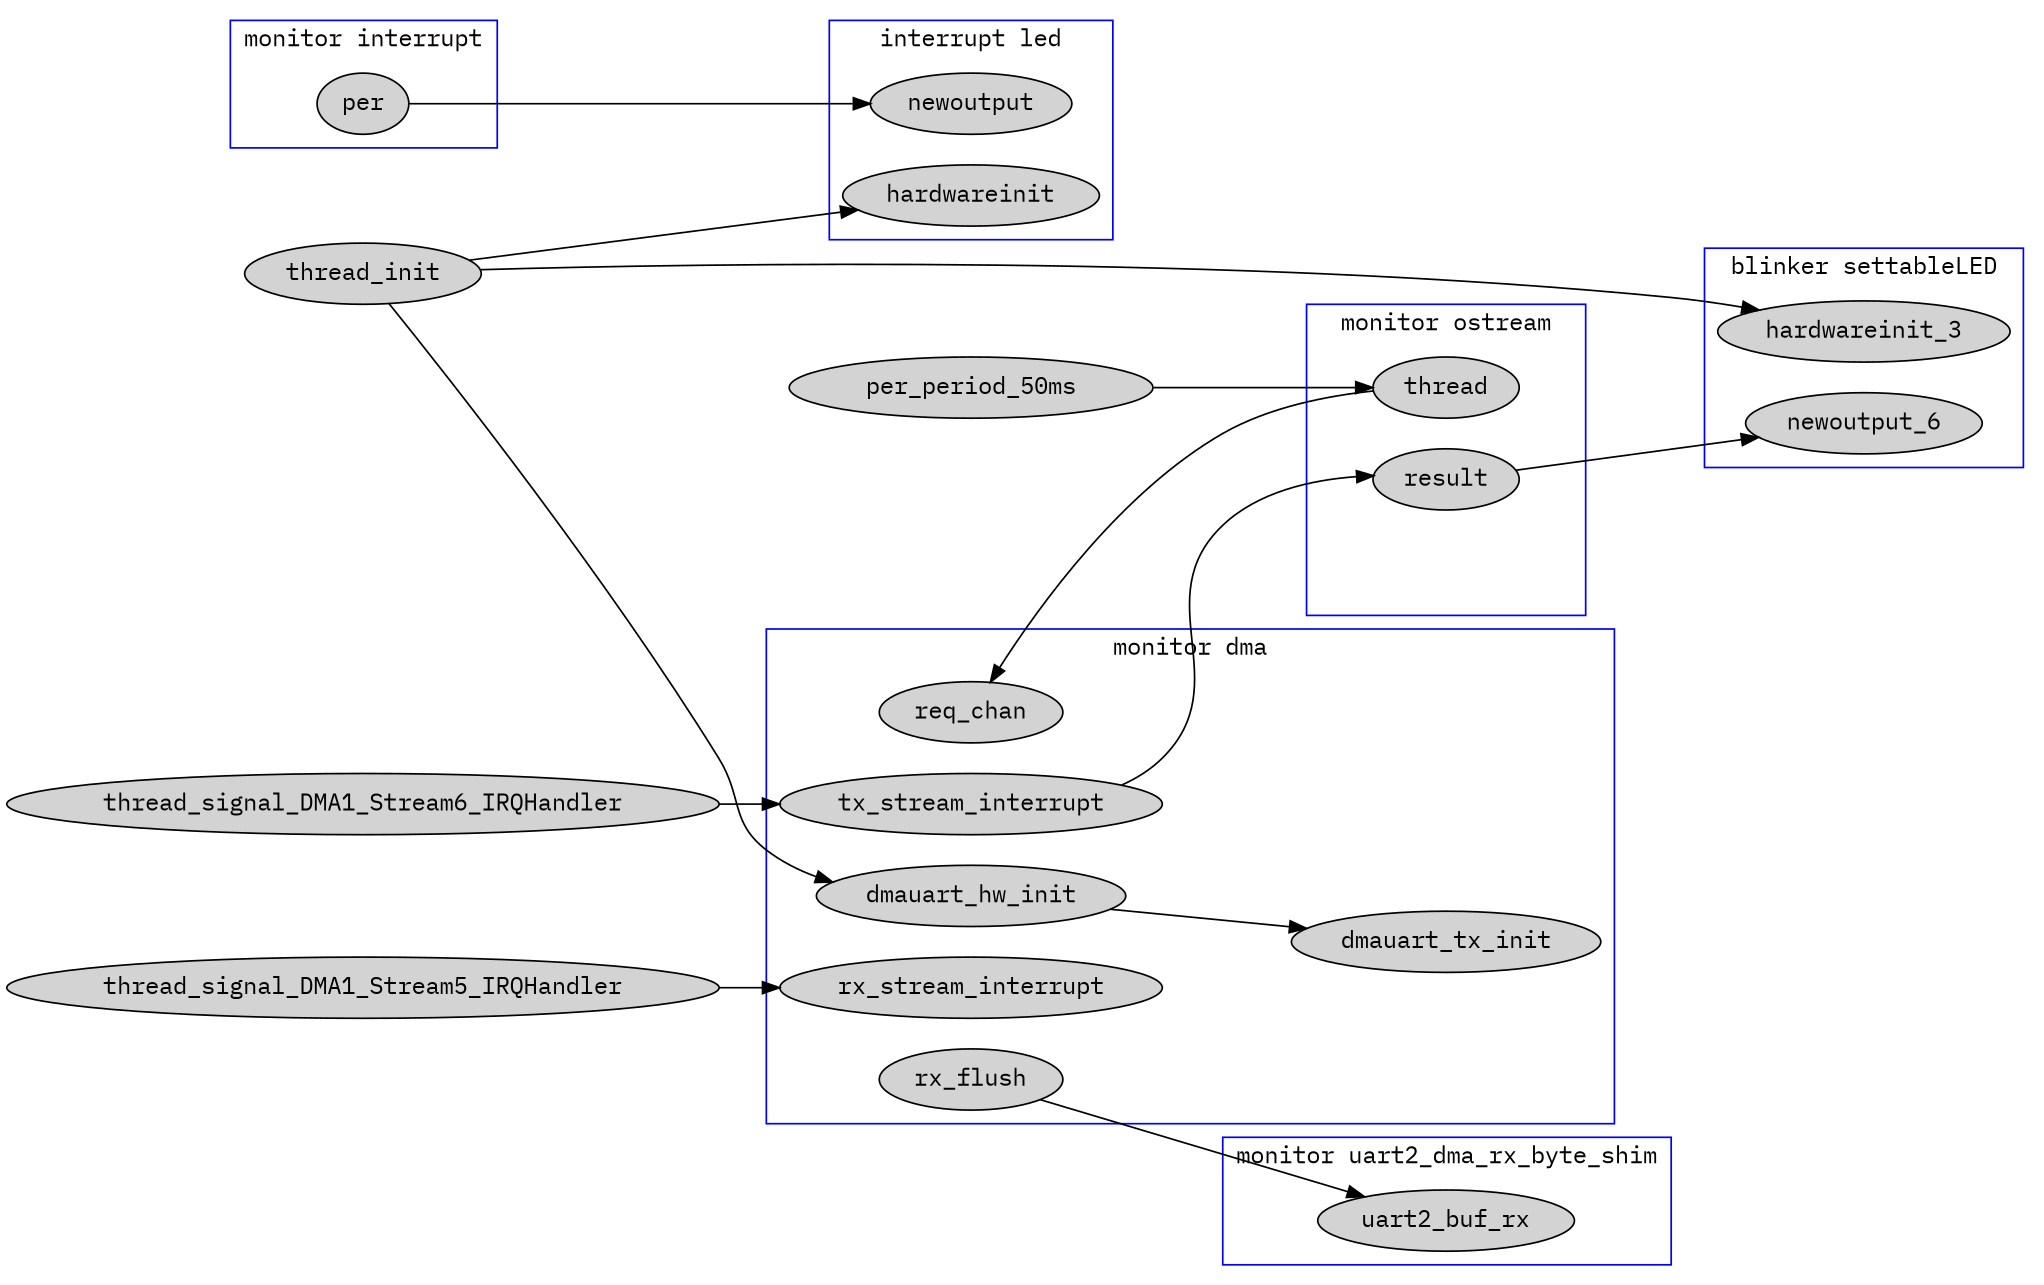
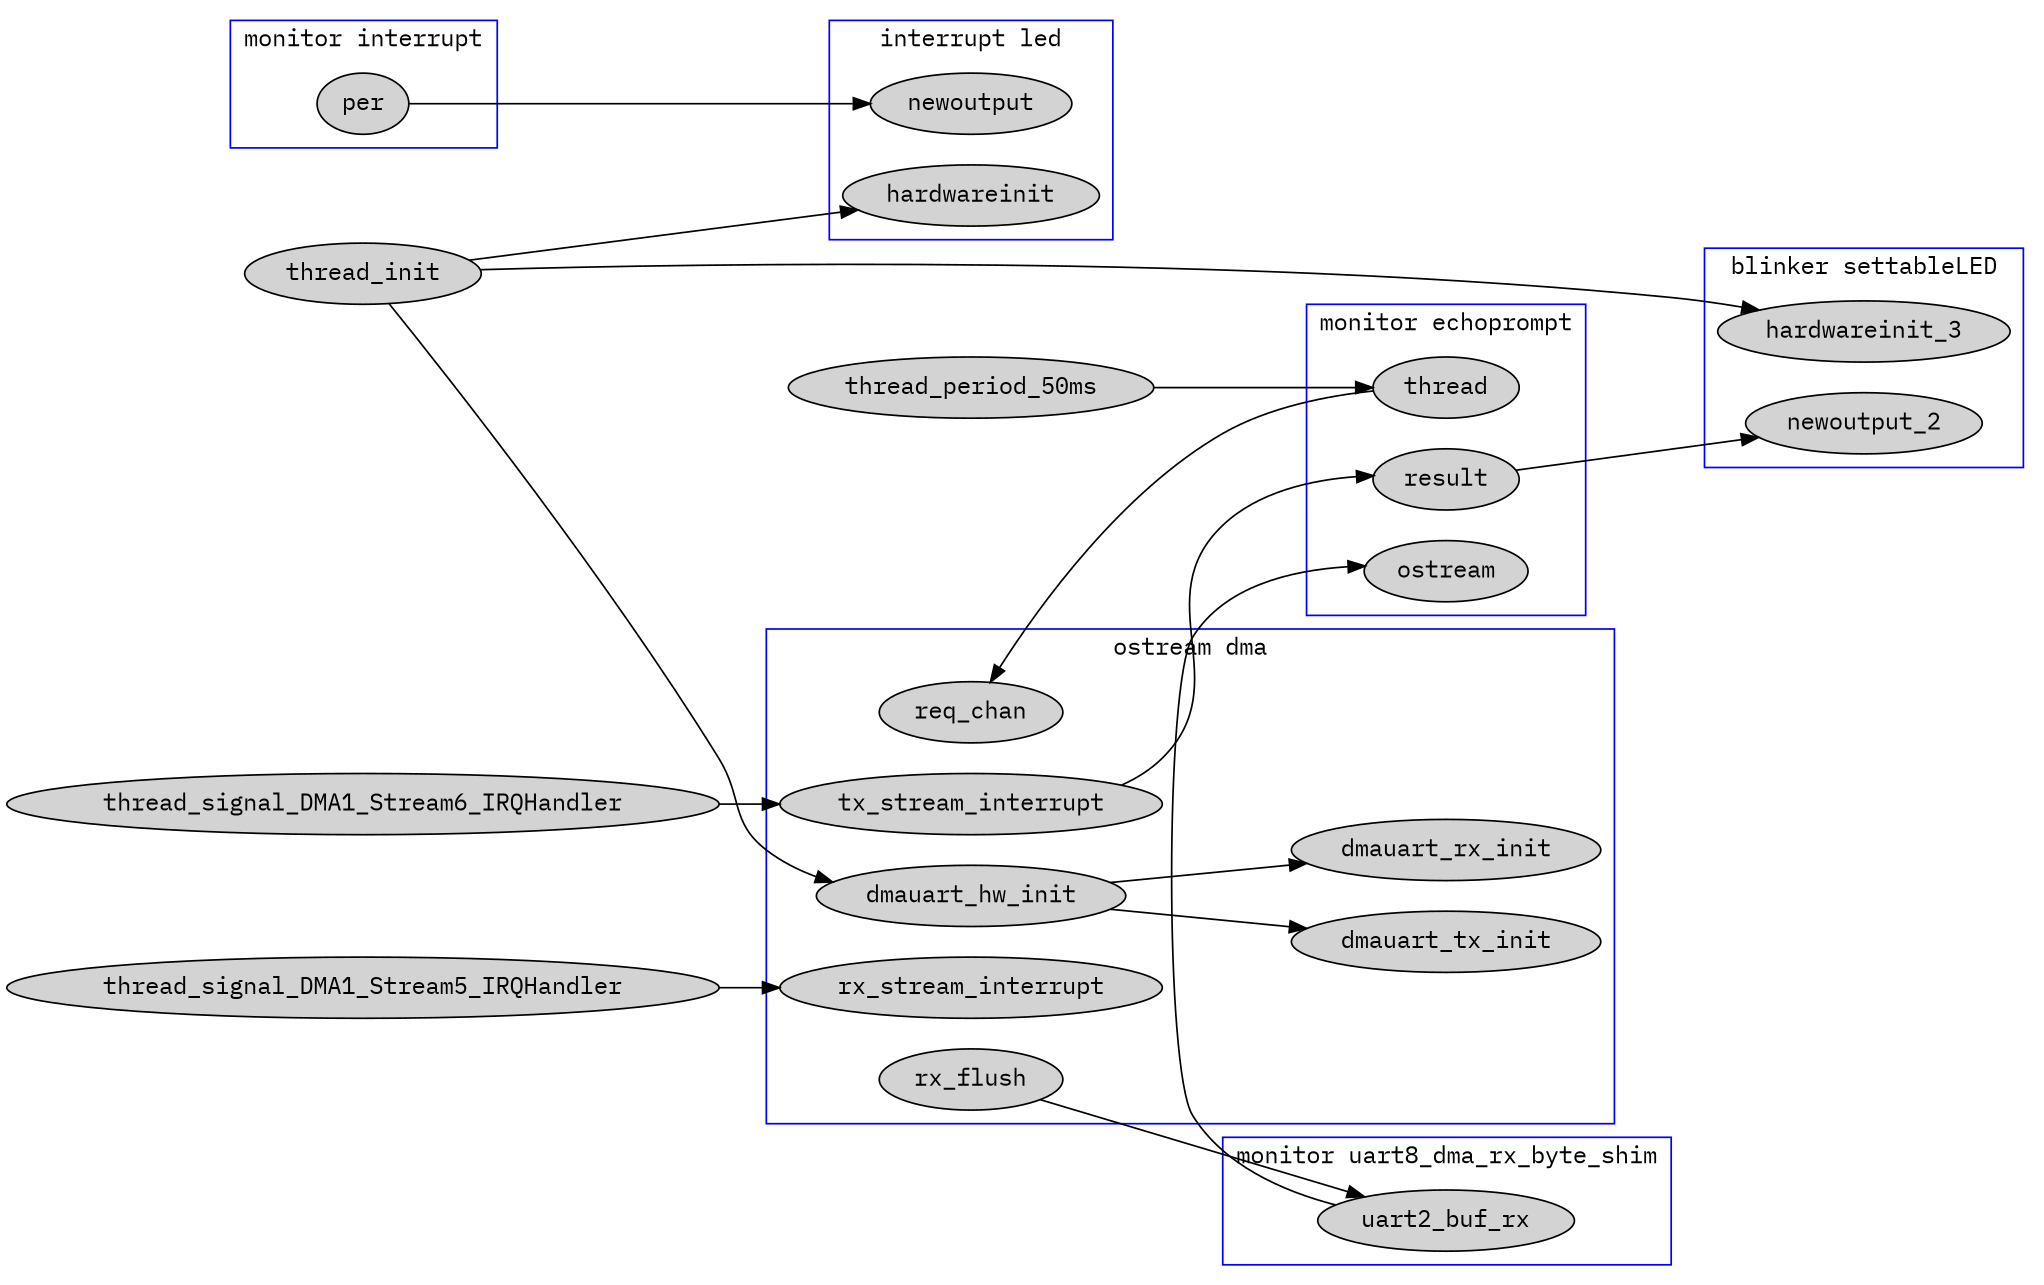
(1446, 324) -> (1446, 324)
(971, 388) -> (971, 388)
(1864, 423) -> (1864, 423)
none -> (1446, 571)
(1190, 649) -> (1190, 649)
none -> (1446, 850)
(1447, 1157) -> (1447, 1157)
